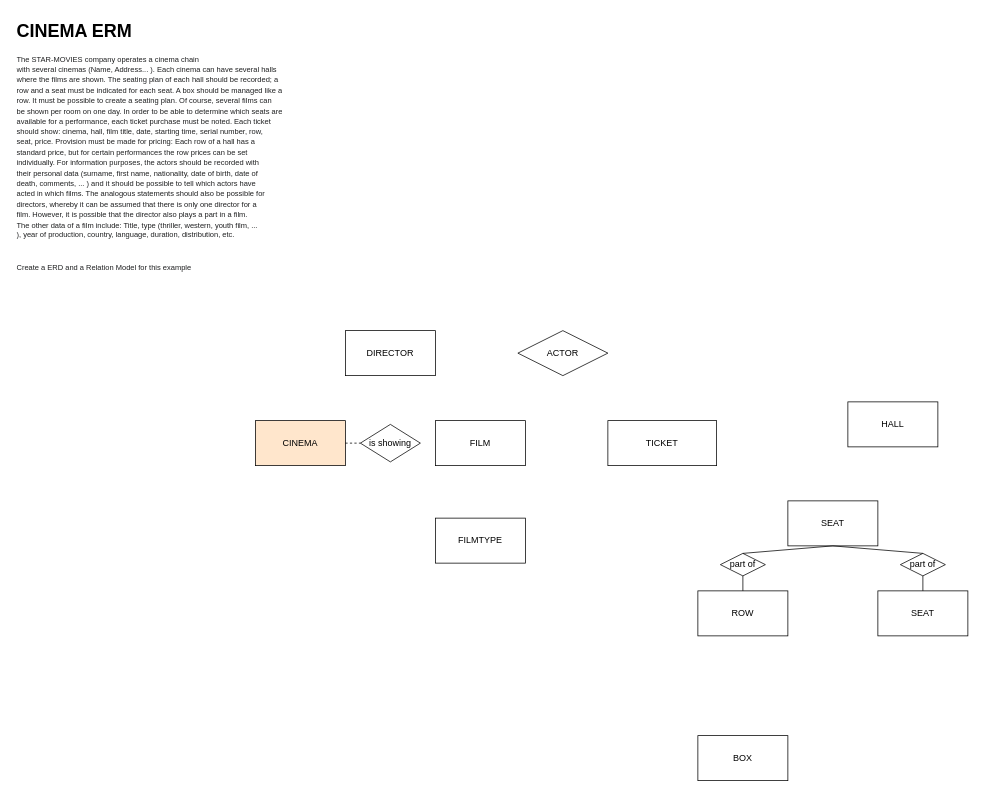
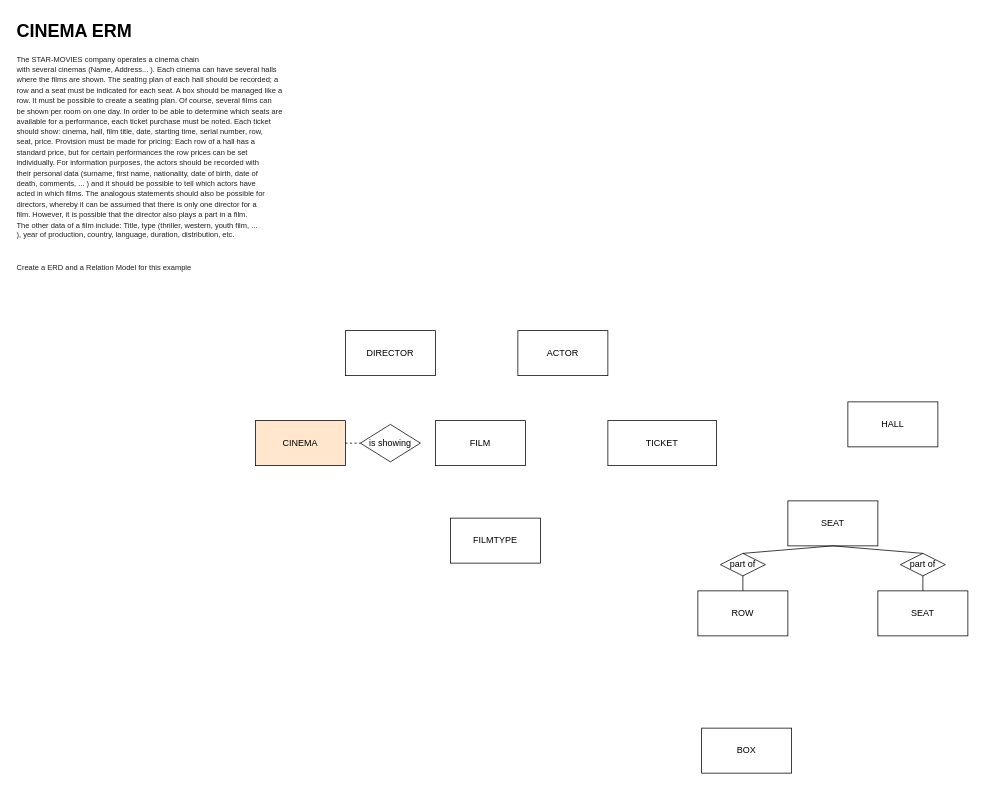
(563, 353) -> (563, 353)
(480, 540) -> (495, 540)
(743, 758) -> (747, 750)
